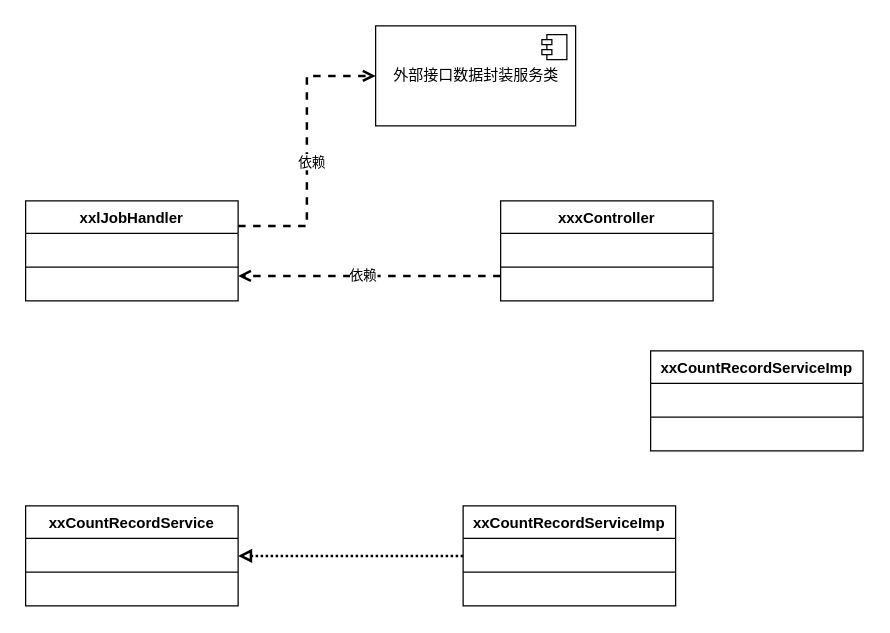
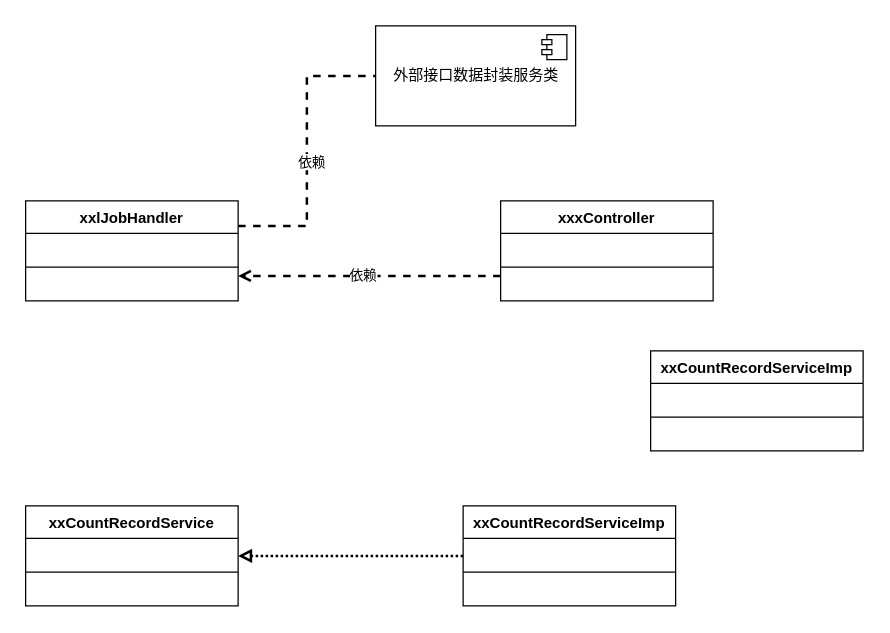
(366, 76) -> (369, 76)
